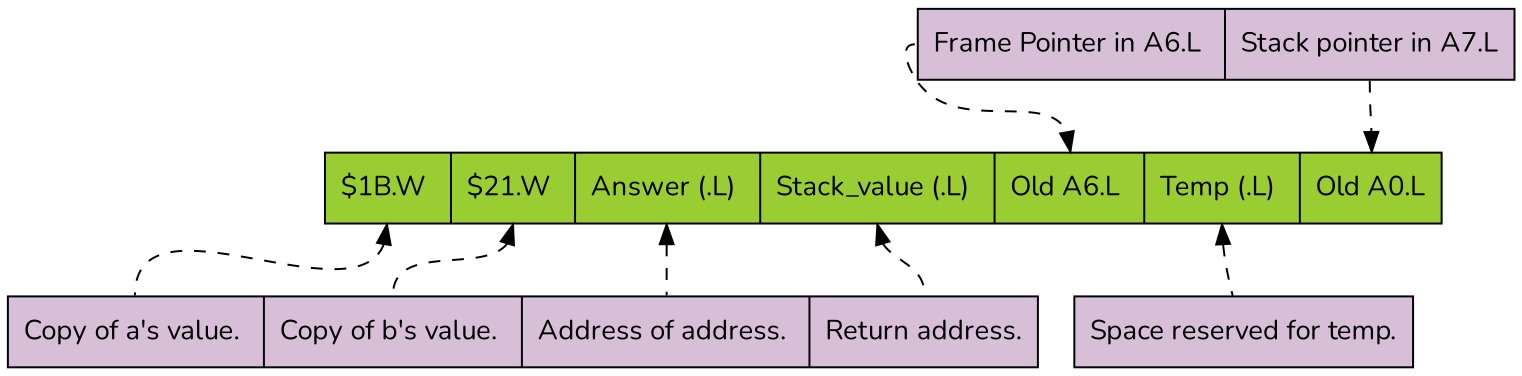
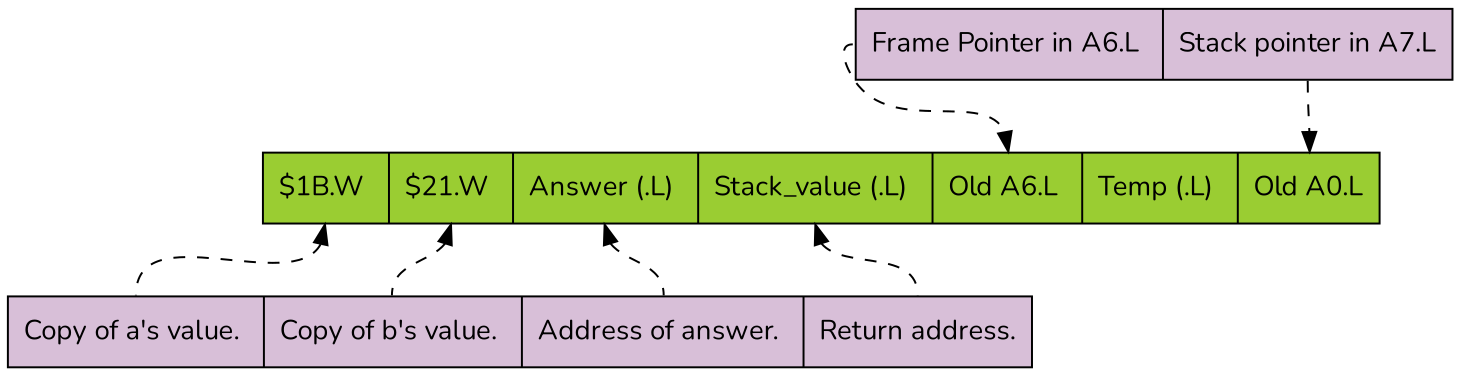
(666, 331) -> (663, 331)
(1244, 332) -> none
